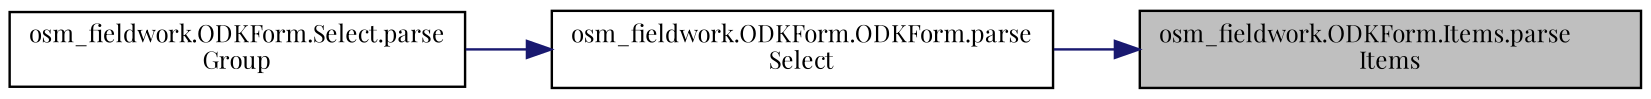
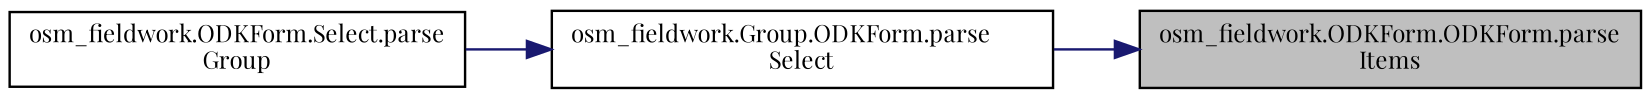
(802, 49) -> (802, 49)
(1390, 49) -> (1390, 49)
